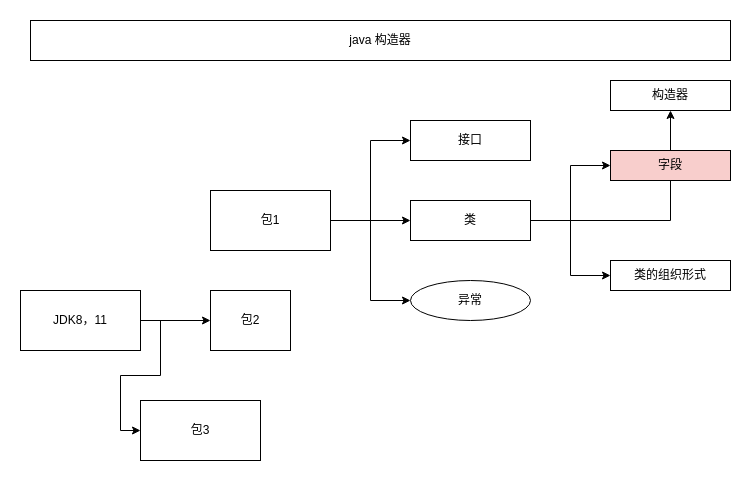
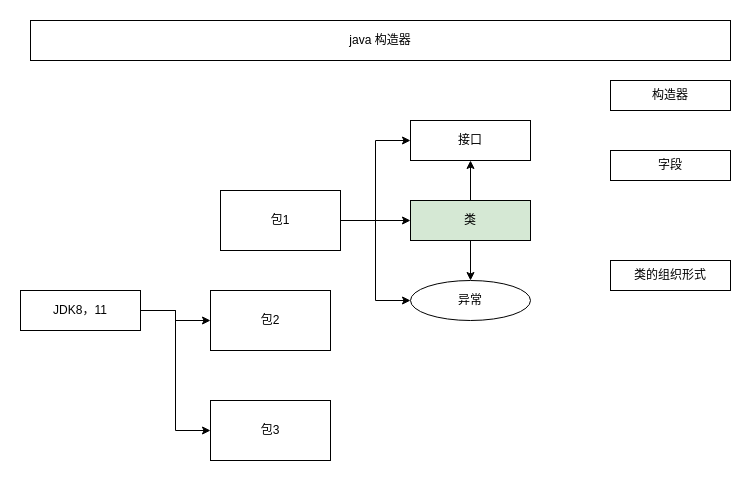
(671, 166) -> (671, 166)
(571, 176) -> (471, 257)
(271, 221) -> (281, 221)
(471, 221) -> (471, 221)
(642, 221) -> (471, 184)
(571, 265) -> none
(81, 321) -> (81, 311)
(251, 321) -> (271, 321)
(201, 431) -> (271, 431)
